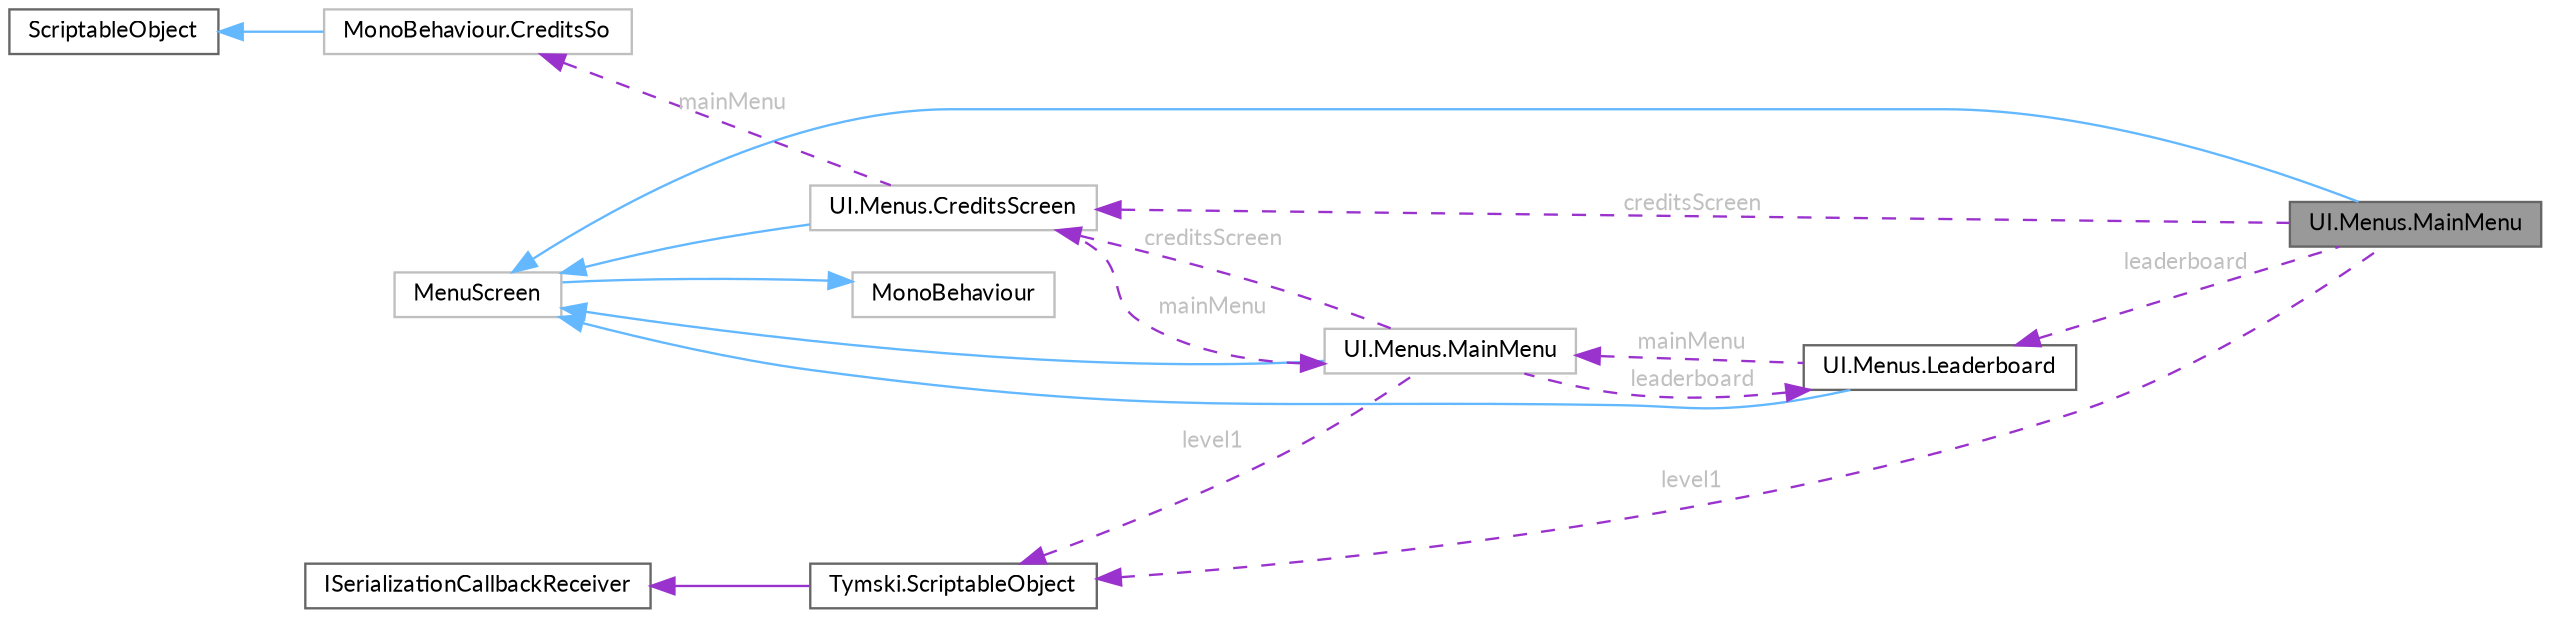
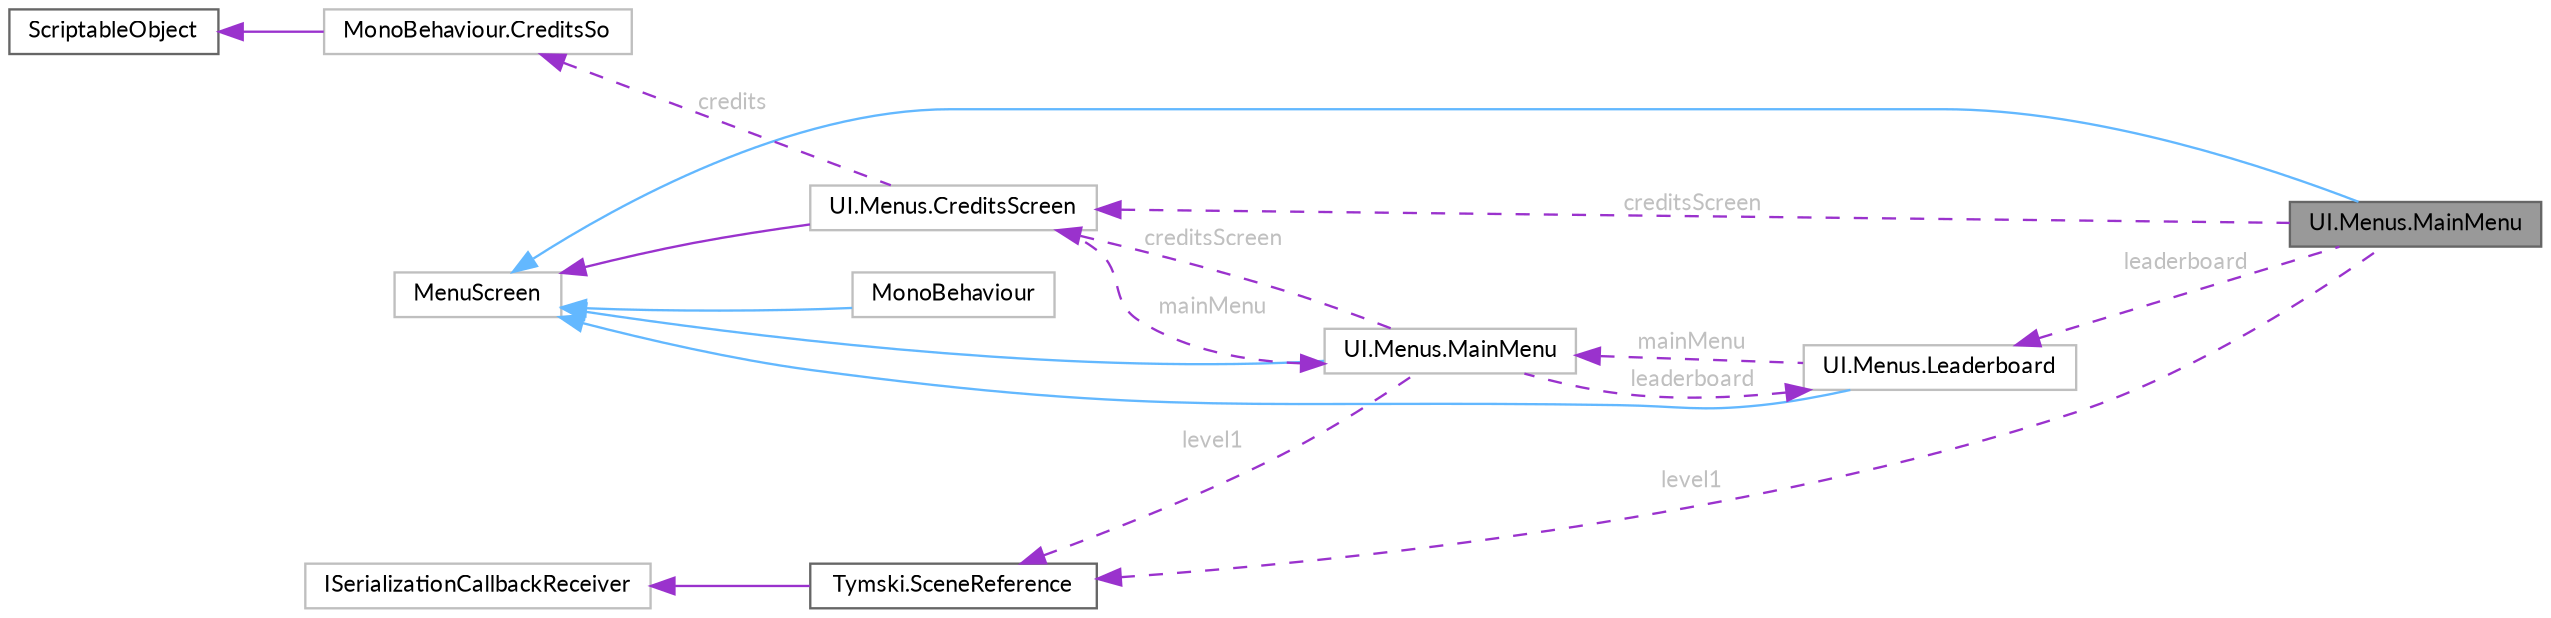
(283, 32) -> (283, 32)
(730, 103) -> (730, 103)
(697, 242) -> (697, 242)
(695, 279) -> (719, 311)
(1940, 368) -> (1940, 368)
(478, 586) -> (478, 586)
(954, 586) -> (954, 586)
